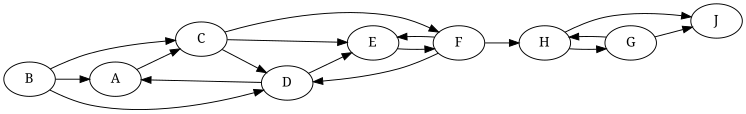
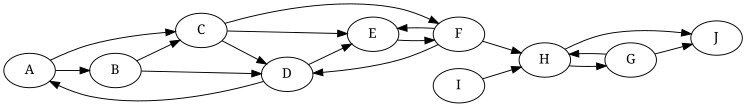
(68, 79) -> (68, 71)
none -> (459, 86)
